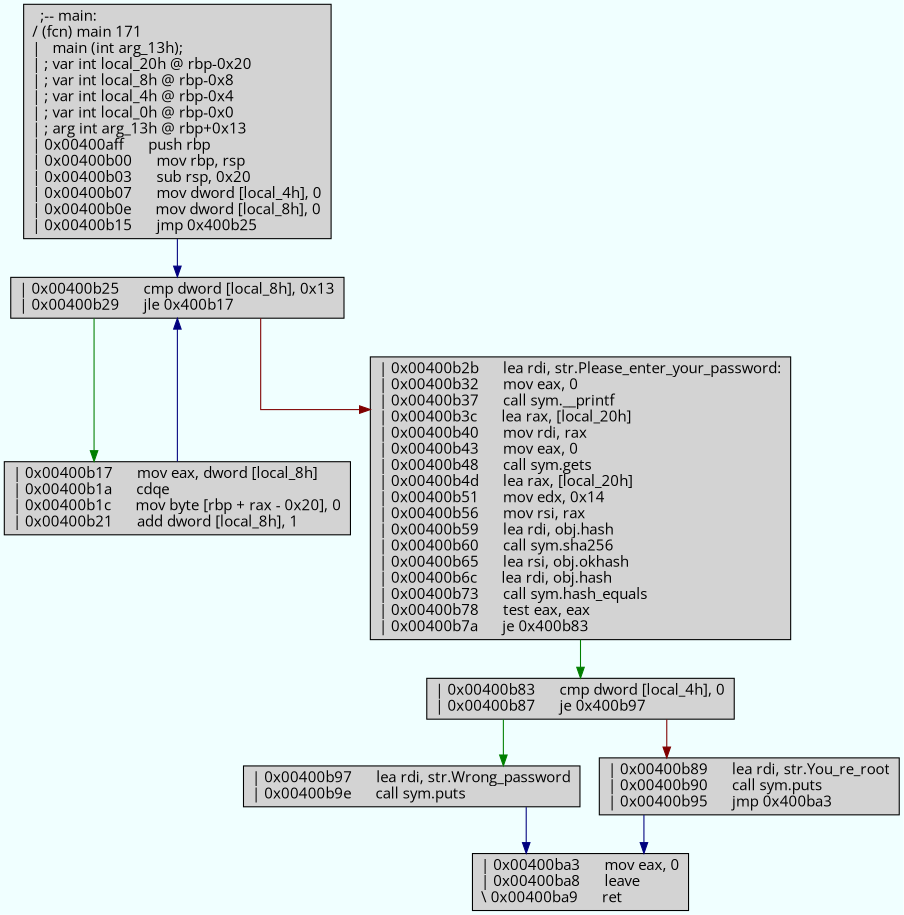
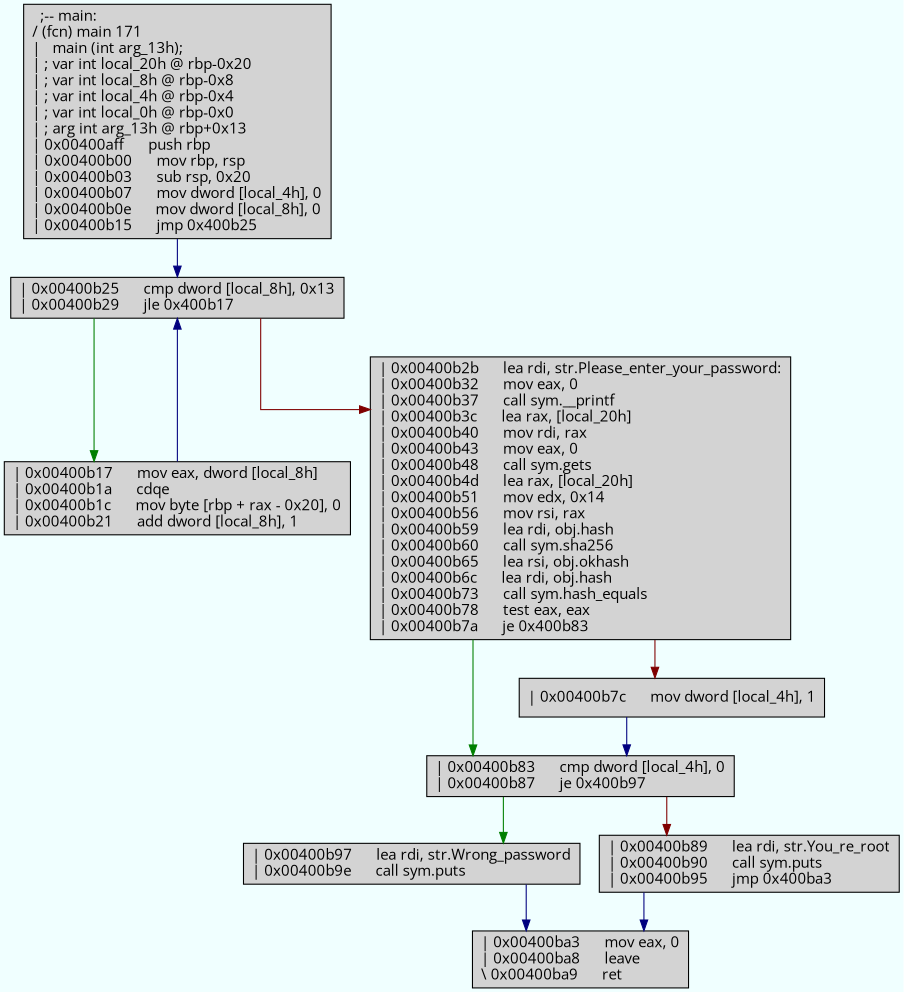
none -> (672, 698)
